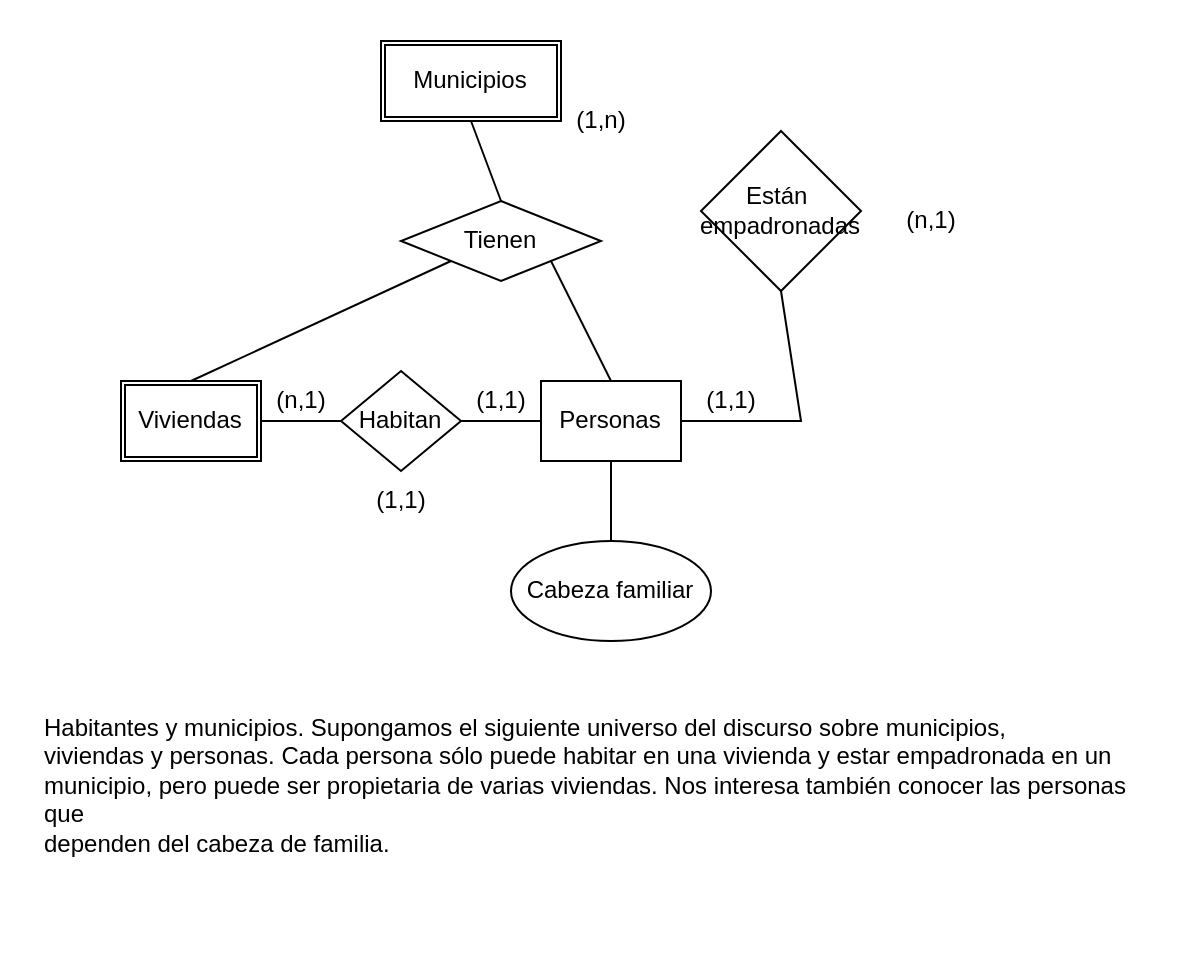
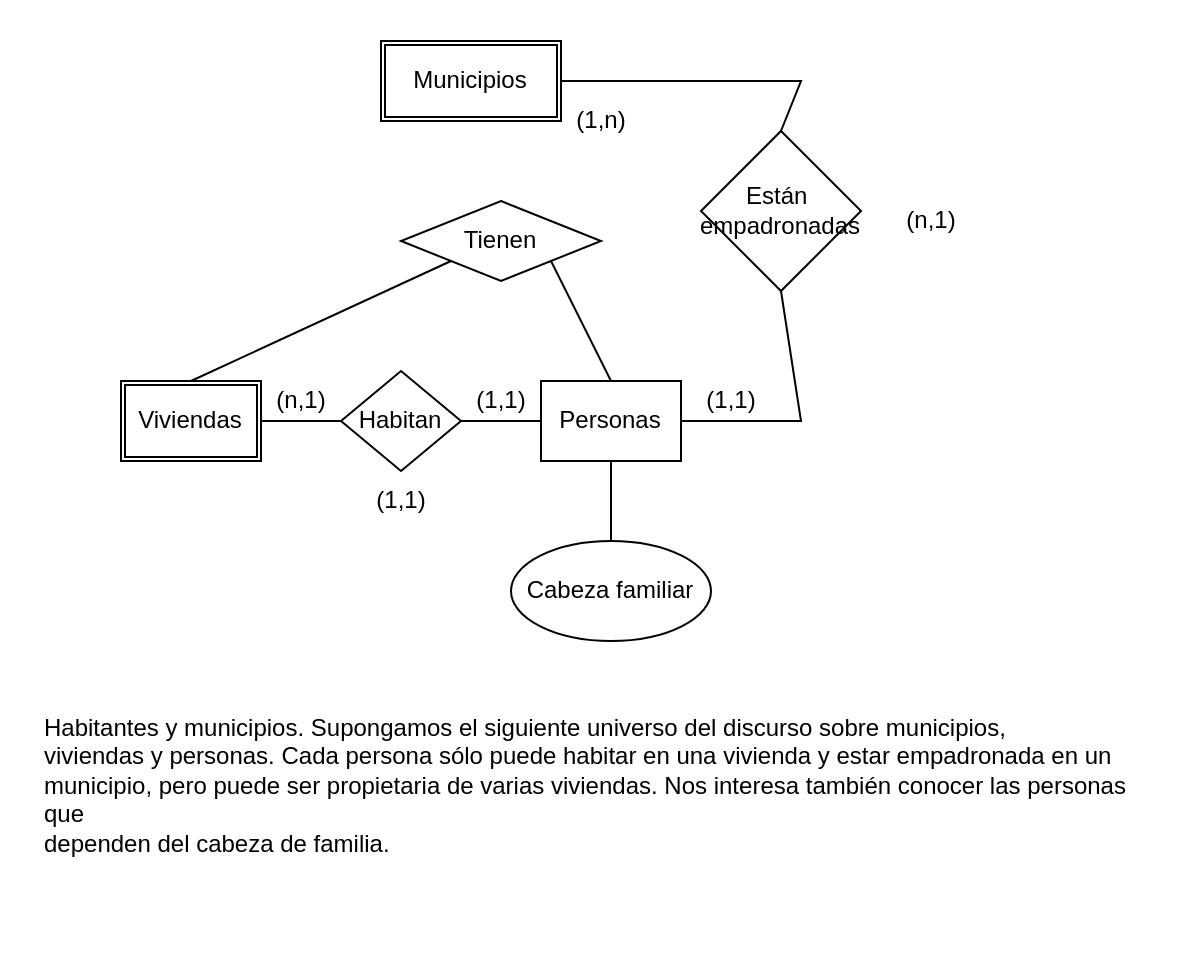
none -> (708, 81)
(486, 161) -> none
